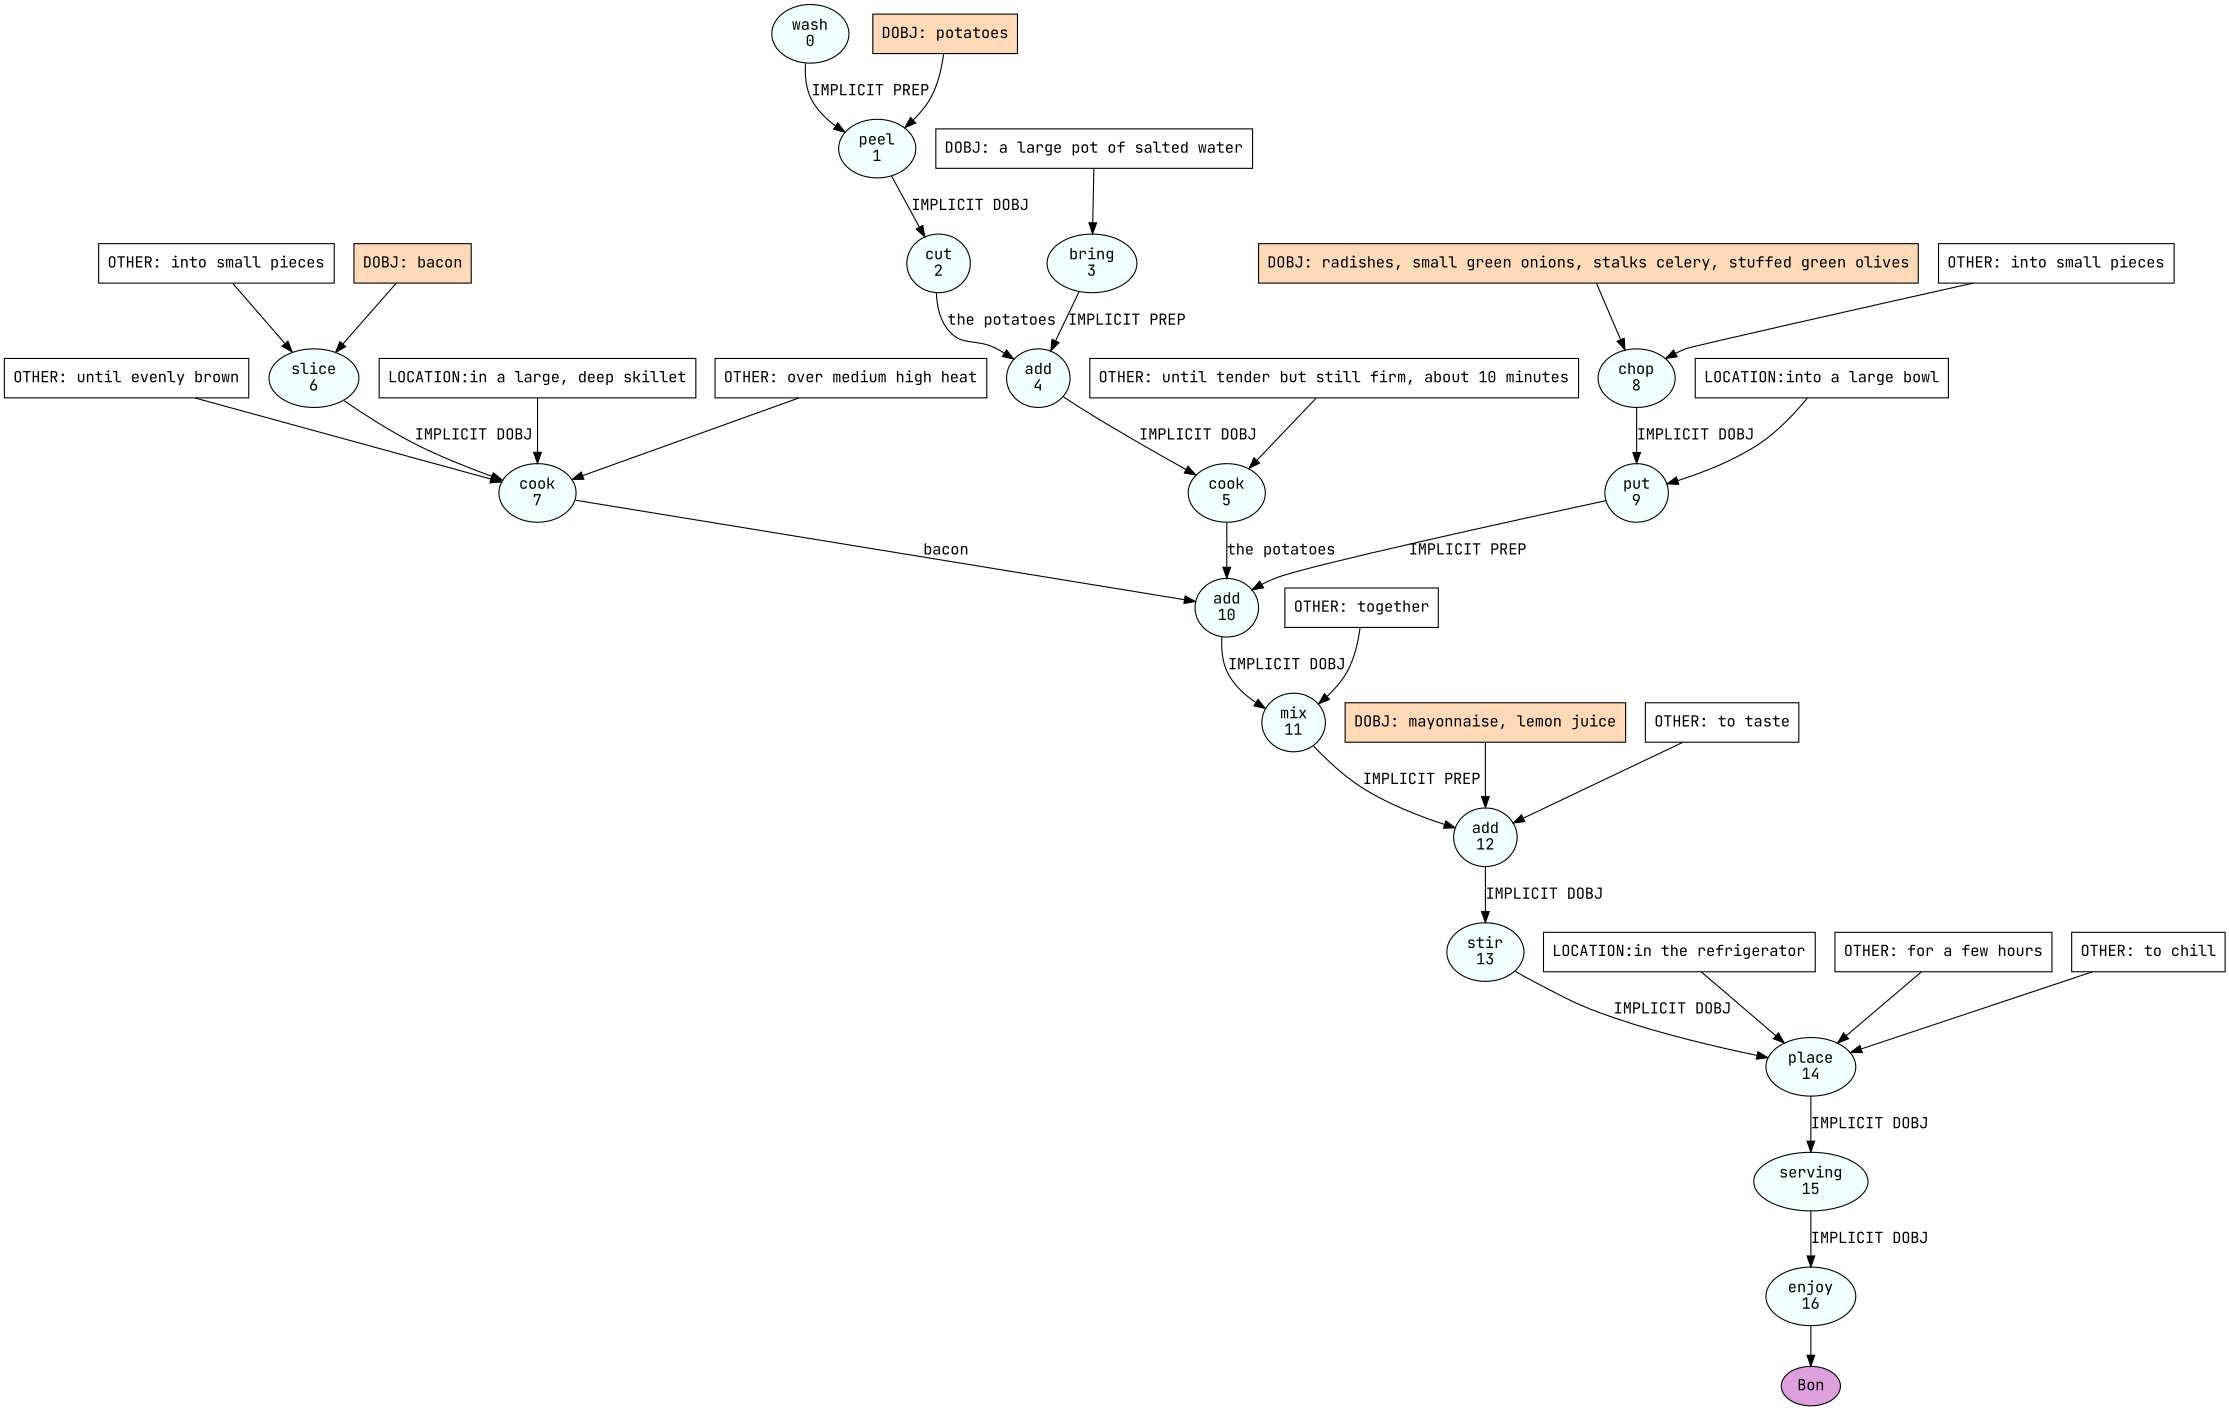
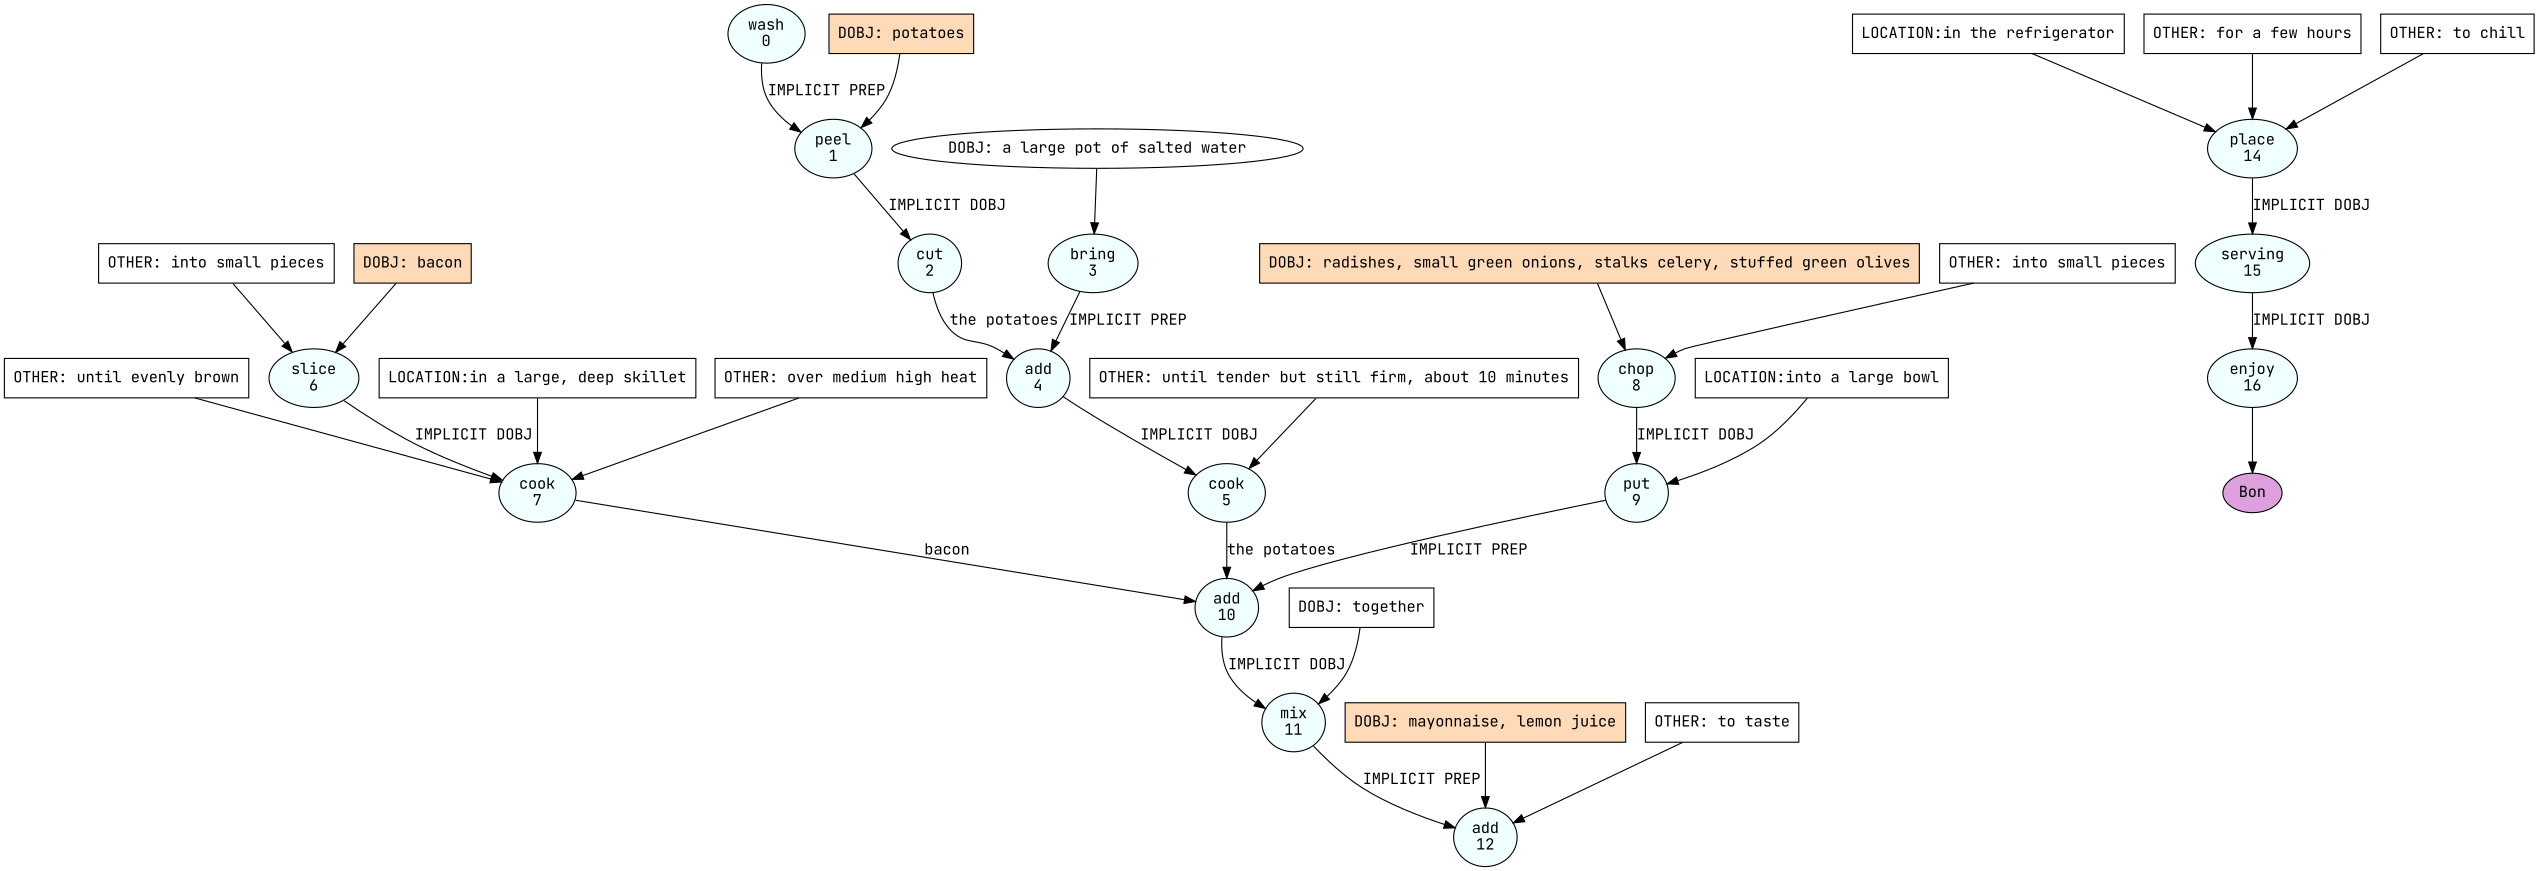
(1094, 149) -> (1097, 149)
(1362, 608) -> (1362, 608)
(1485, 952) -> none
